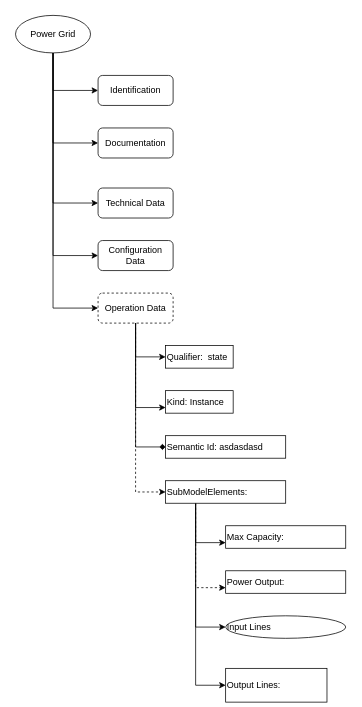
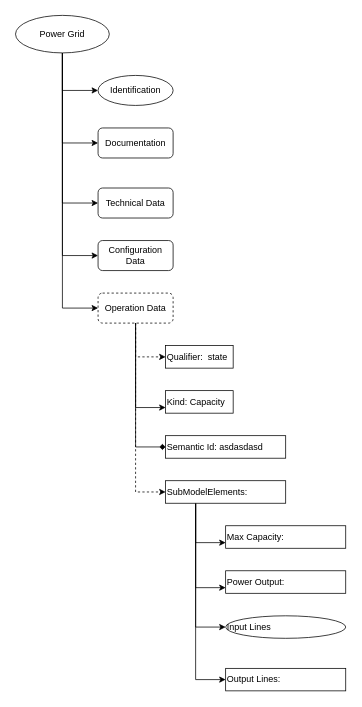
(53, 34) -> (62, 34)
(135, 90) -> (135, 90)
(148, 357) -> (148, 357)
(199, 402) -> (197, 402)
(208, 587) -> (208, 587)
(276, 685) -> (285, 679)
